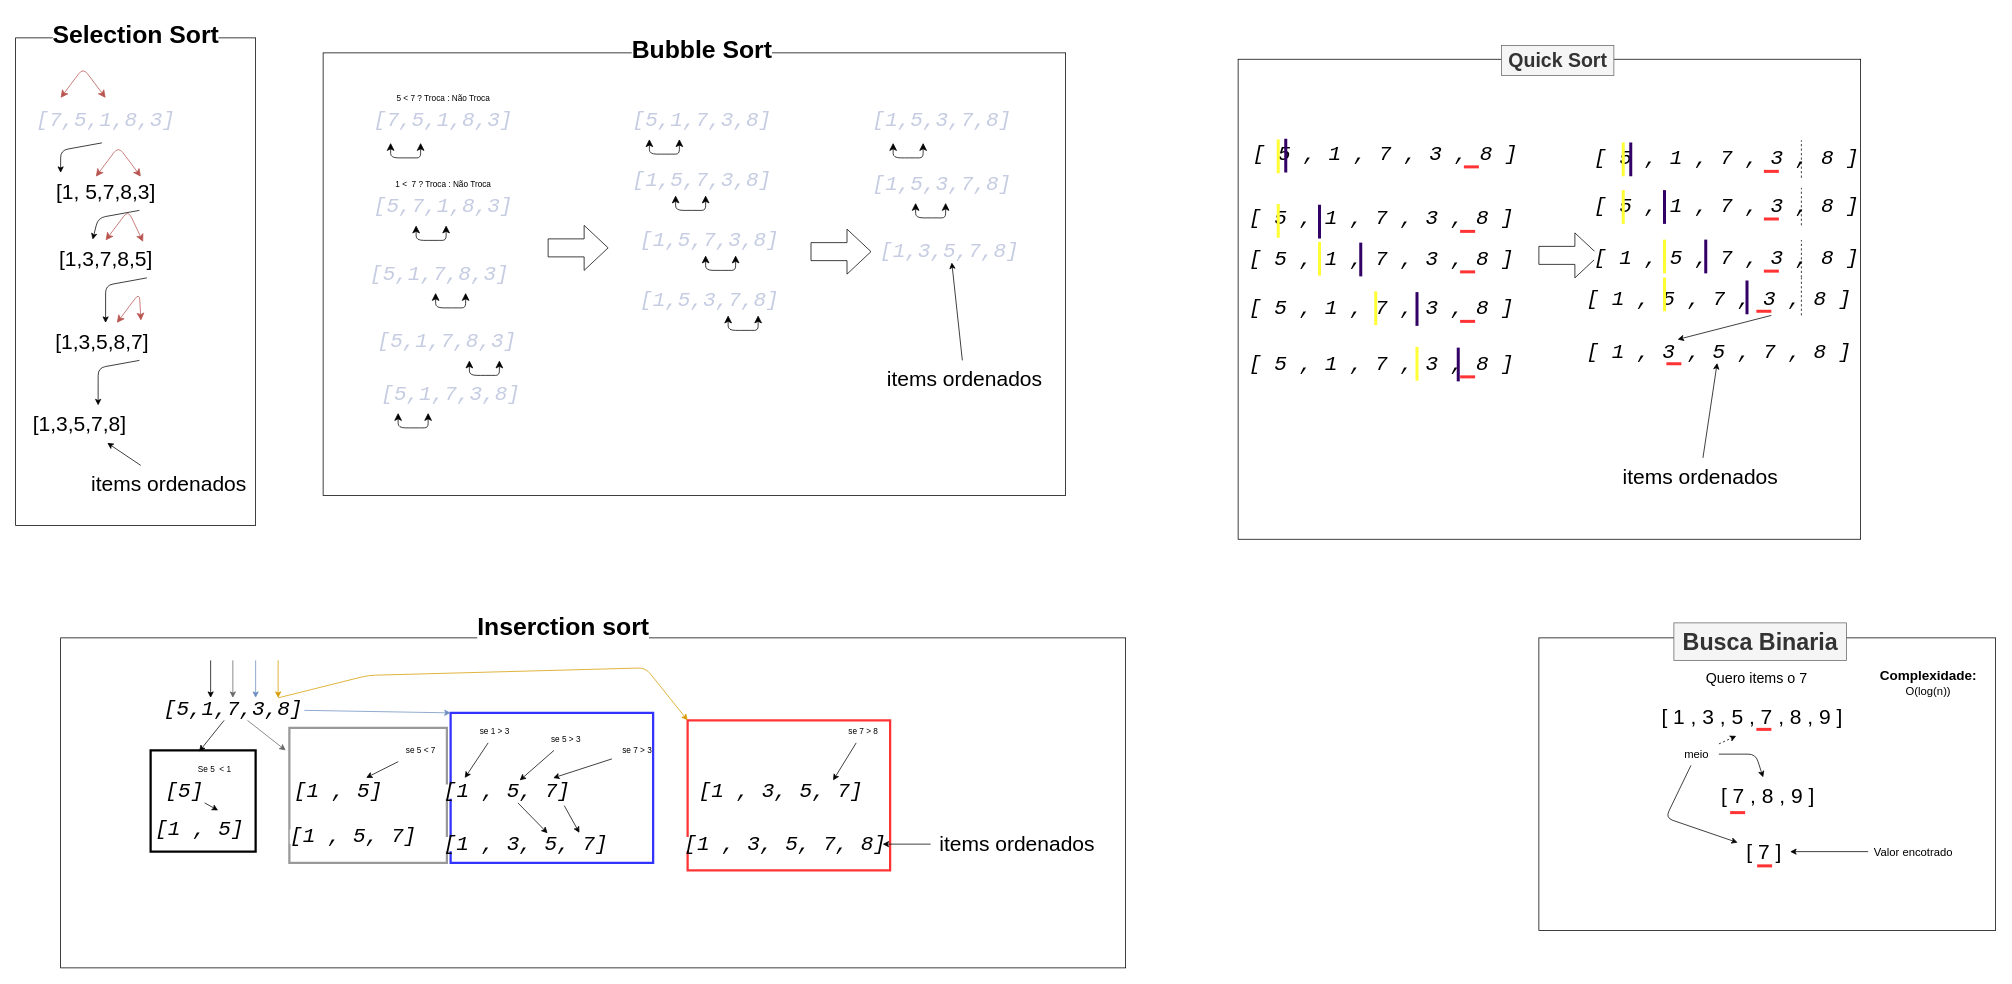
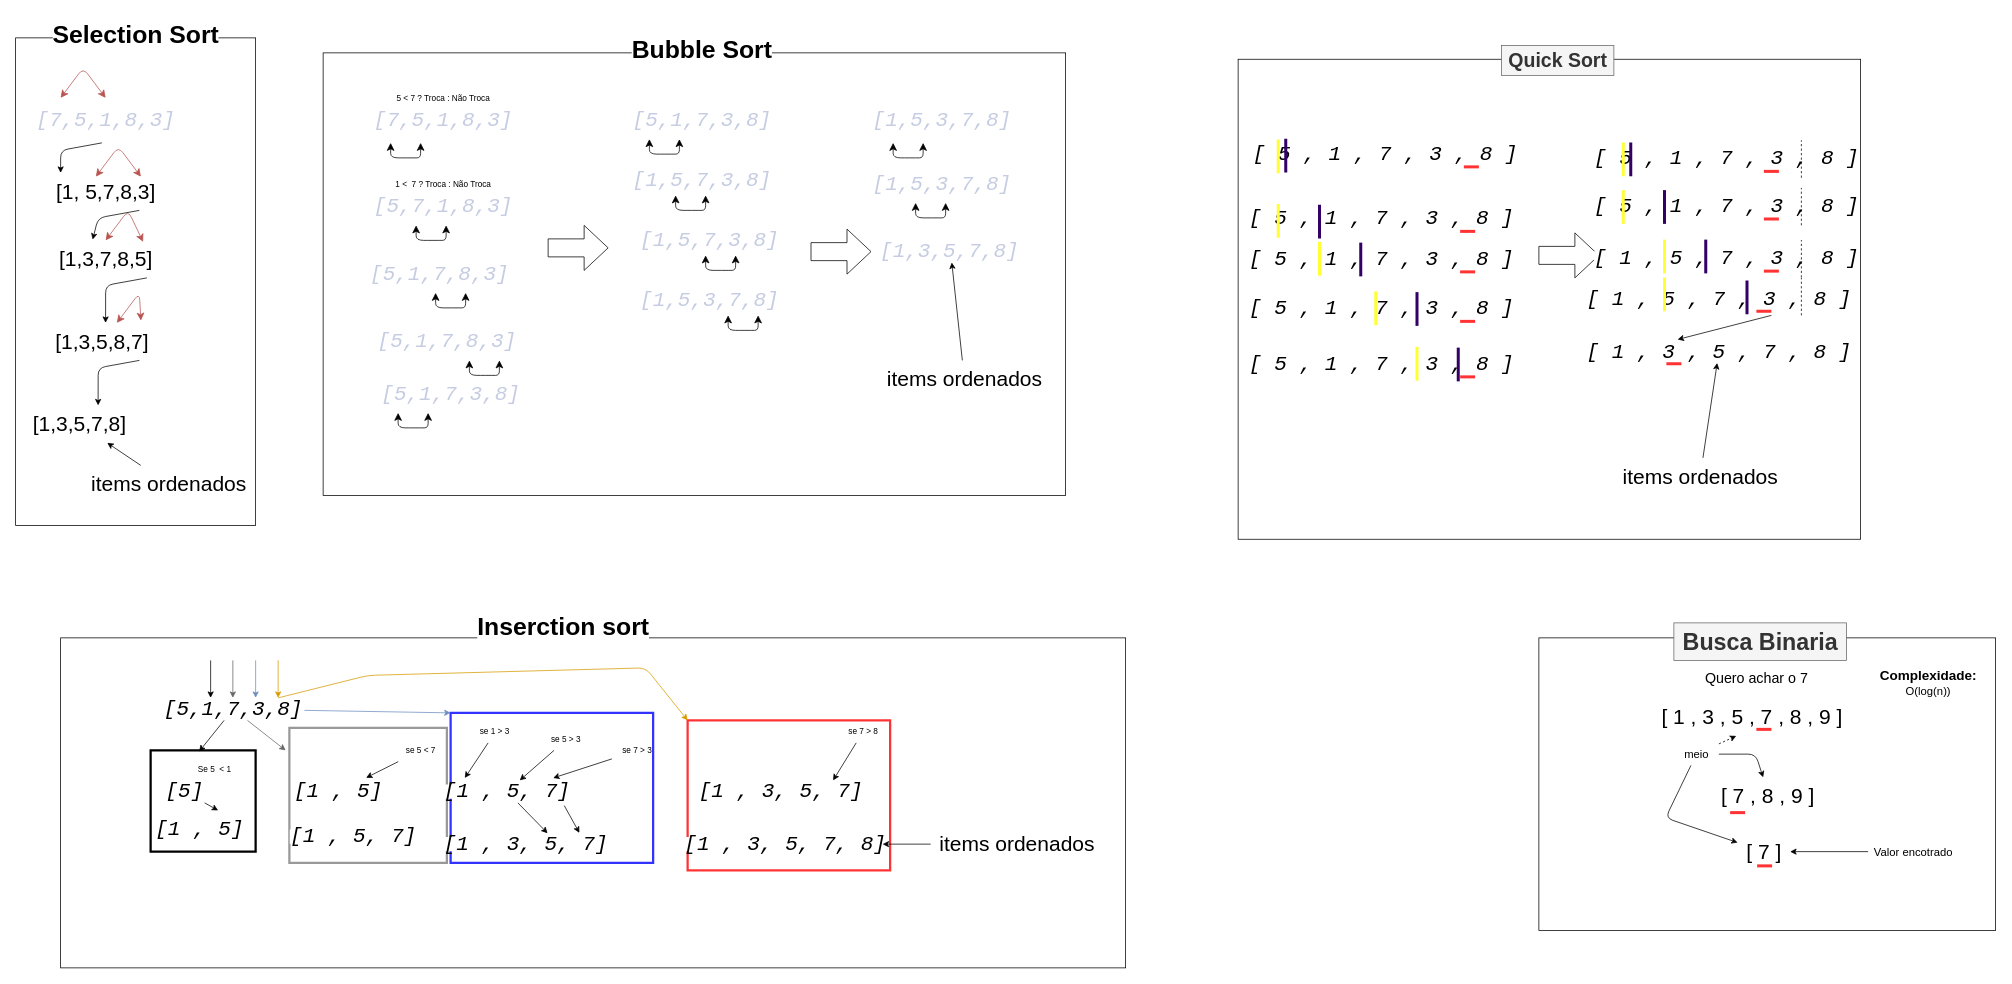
(1757, 679) -> (1757, 679)
